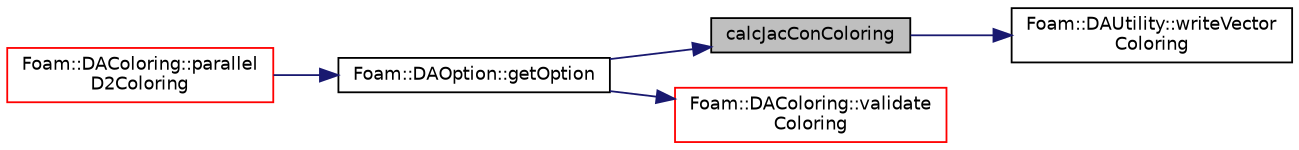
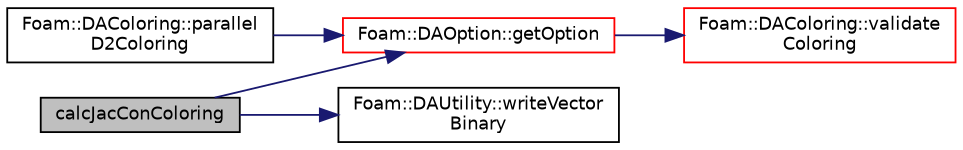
(1152, 35) -> (479, 115)
(651, 54) -> (301, 77)
(140, 75) -> (140, 35)
(474, 75) -> (479, 35)
